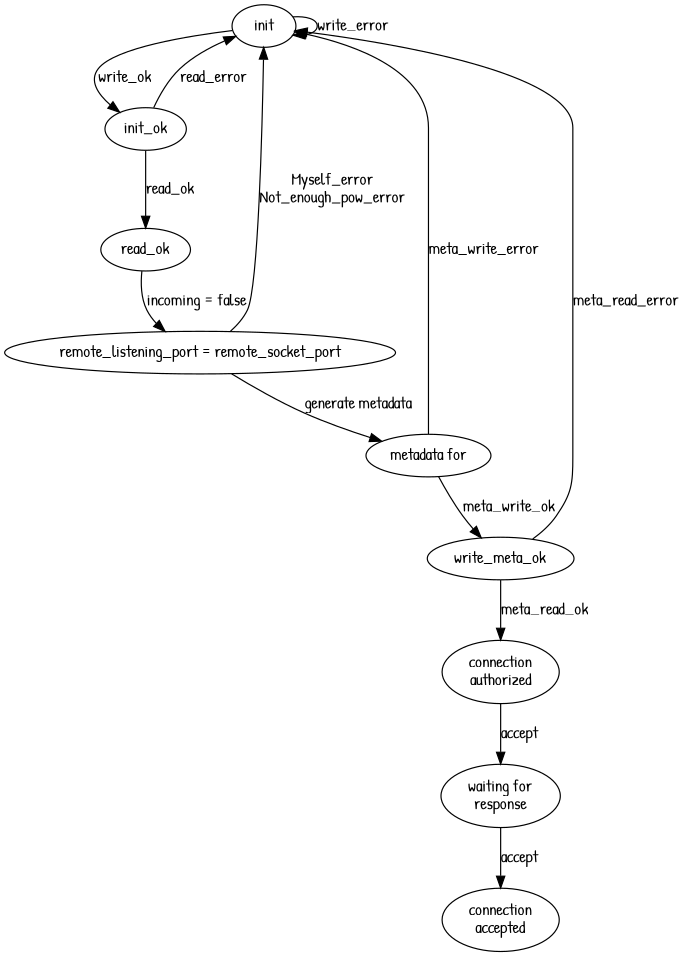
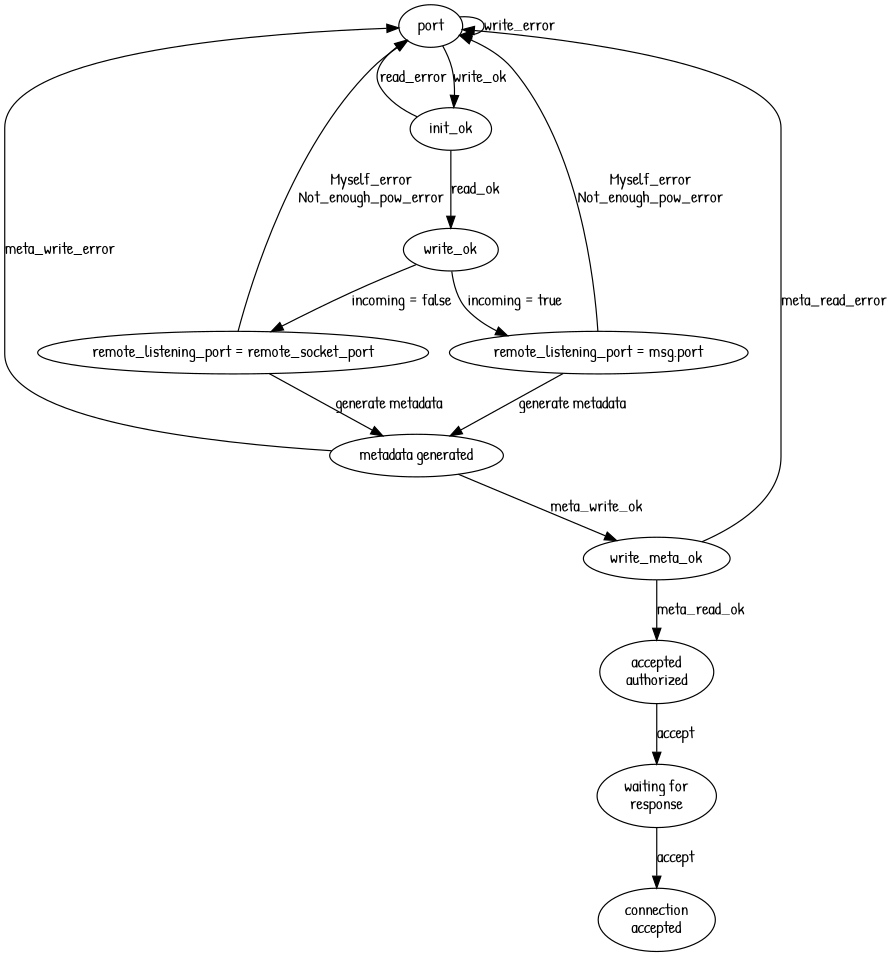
(264, 26) -> (431, 26)
(146, 250) -> (451, 250)
none -> (599, 353)
(428, 456) -> (417, 456)
(501, 672) -> (657, 672)
